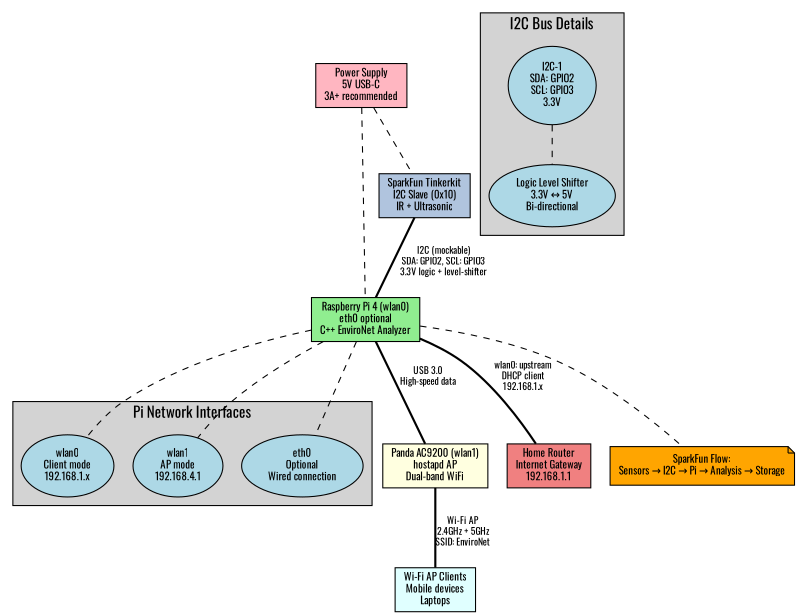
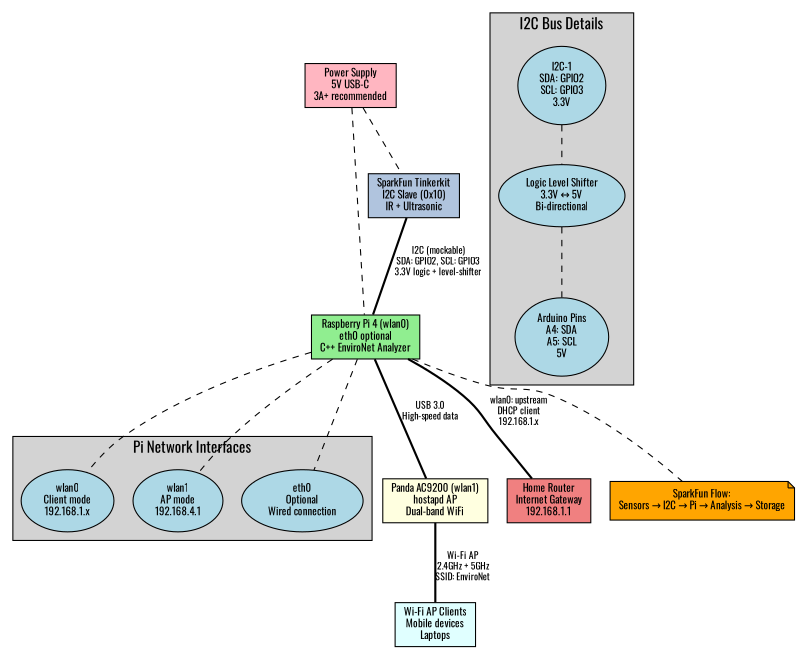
none -> (562, 337)
